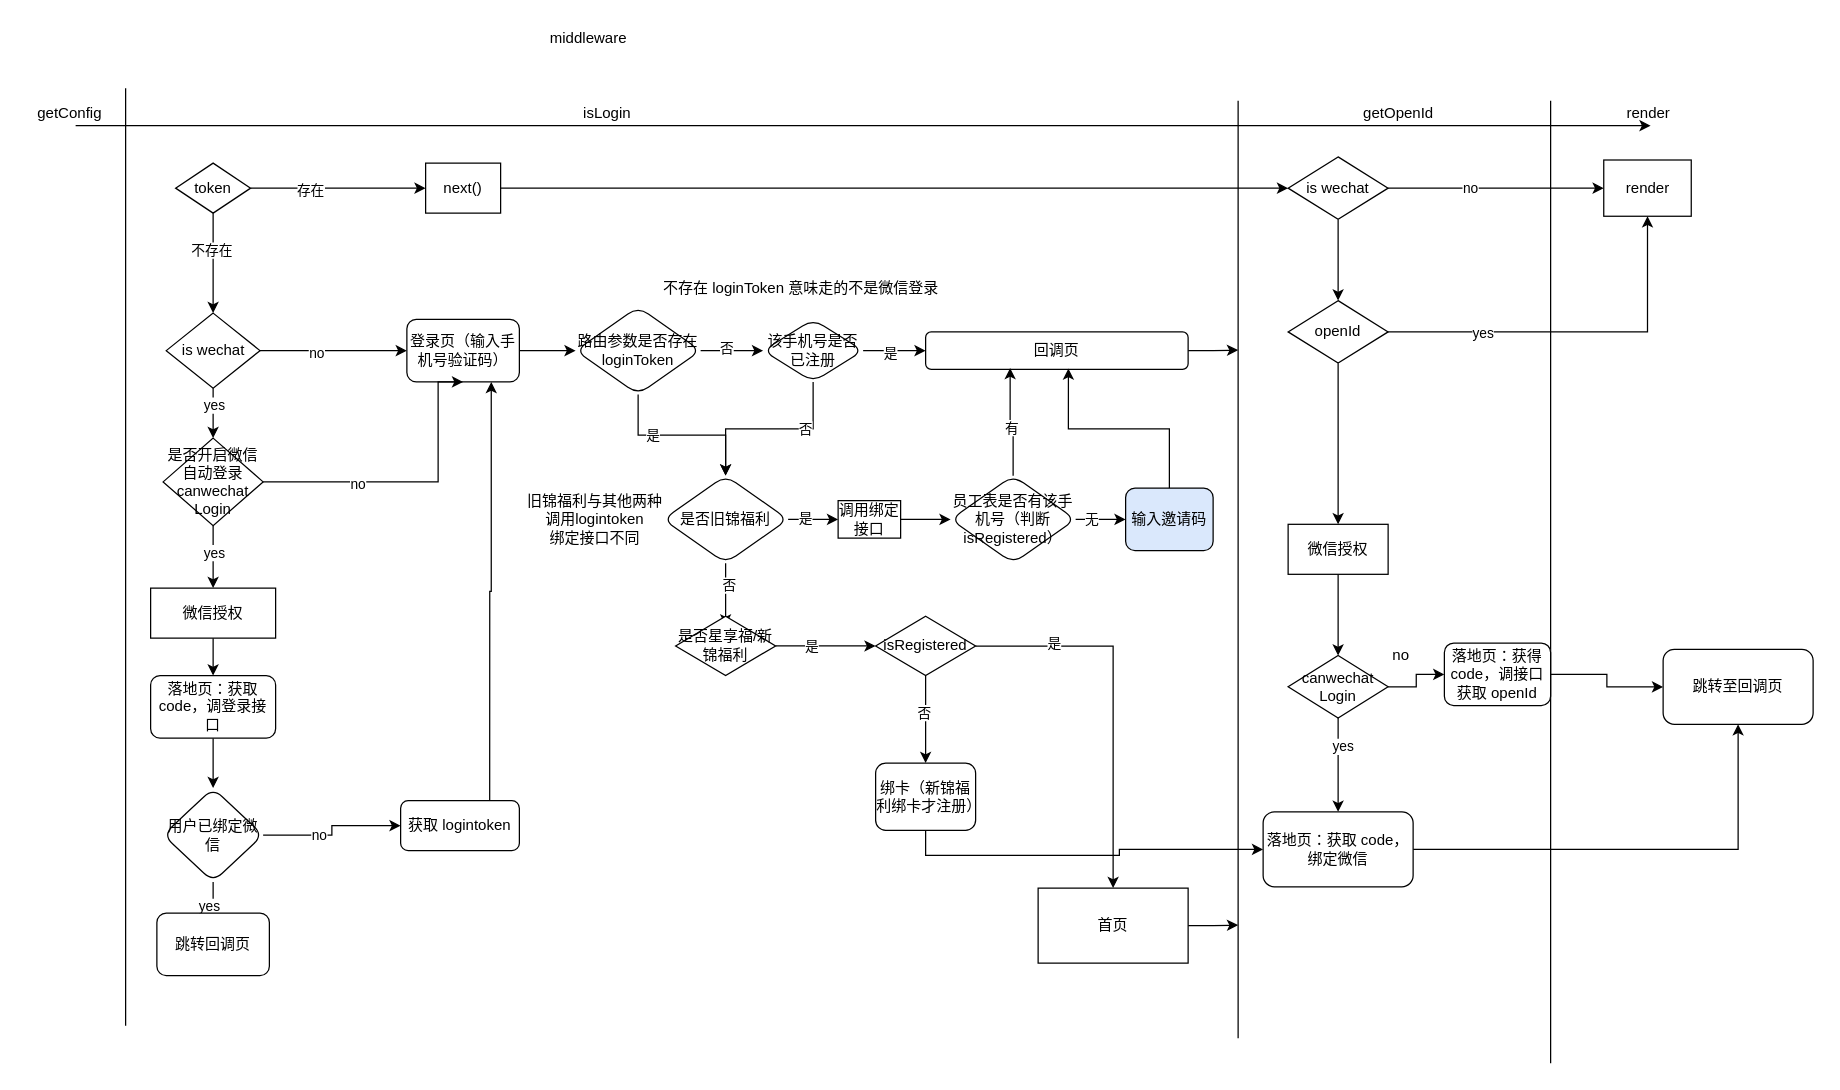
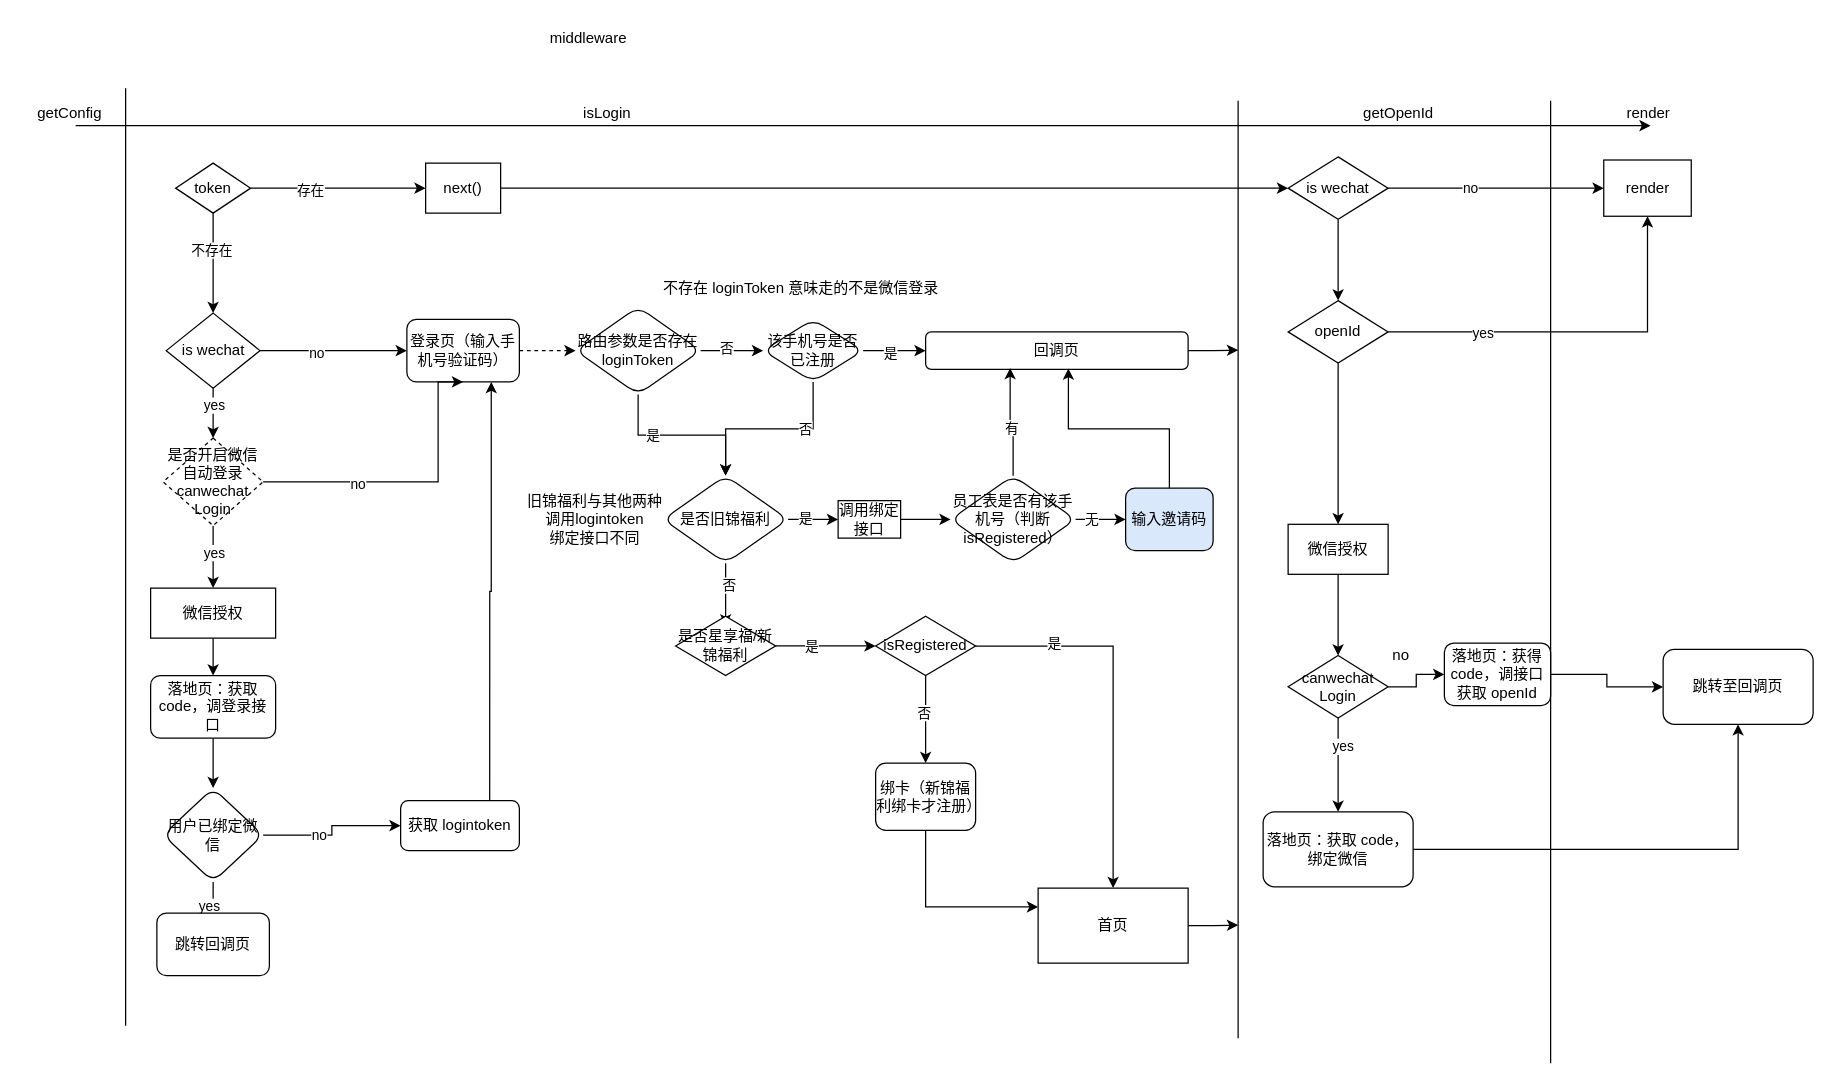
(543, 351) -> (543, 351)
(213, 482) -> (213, 482)
(1091, 855) -> (951, 907)
